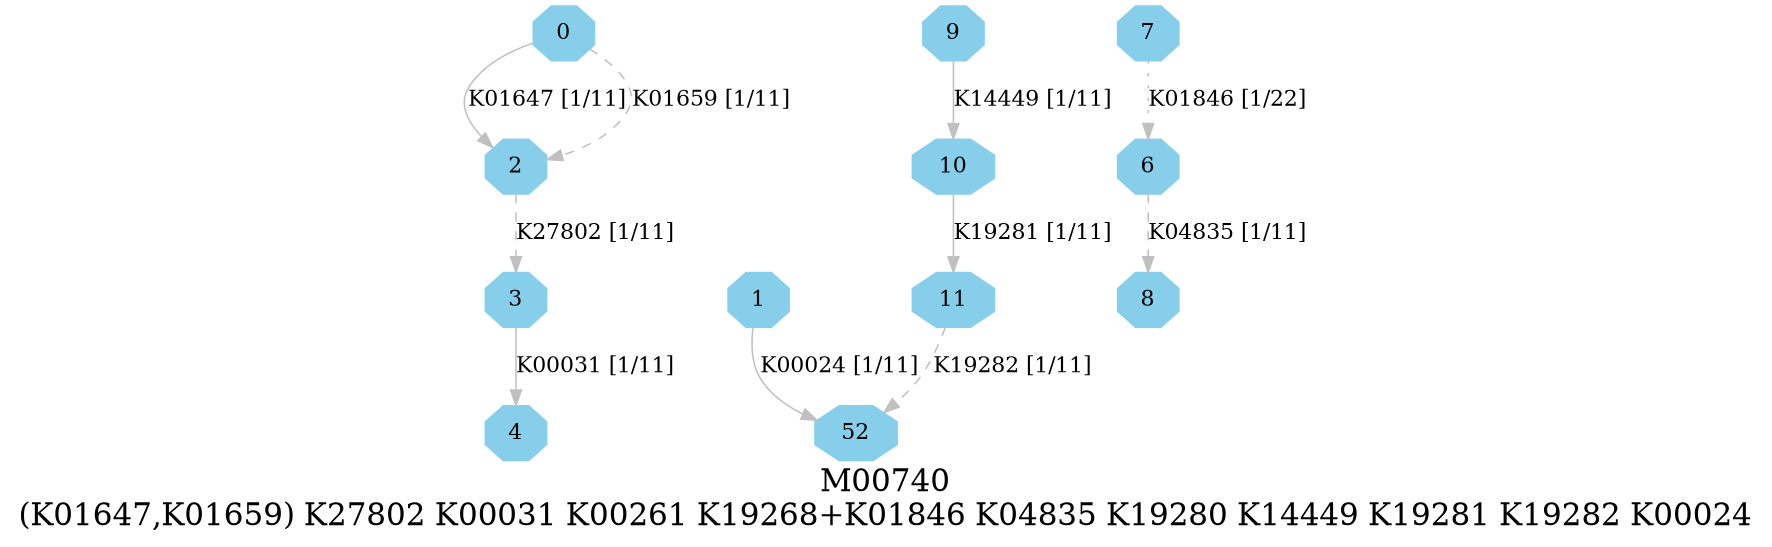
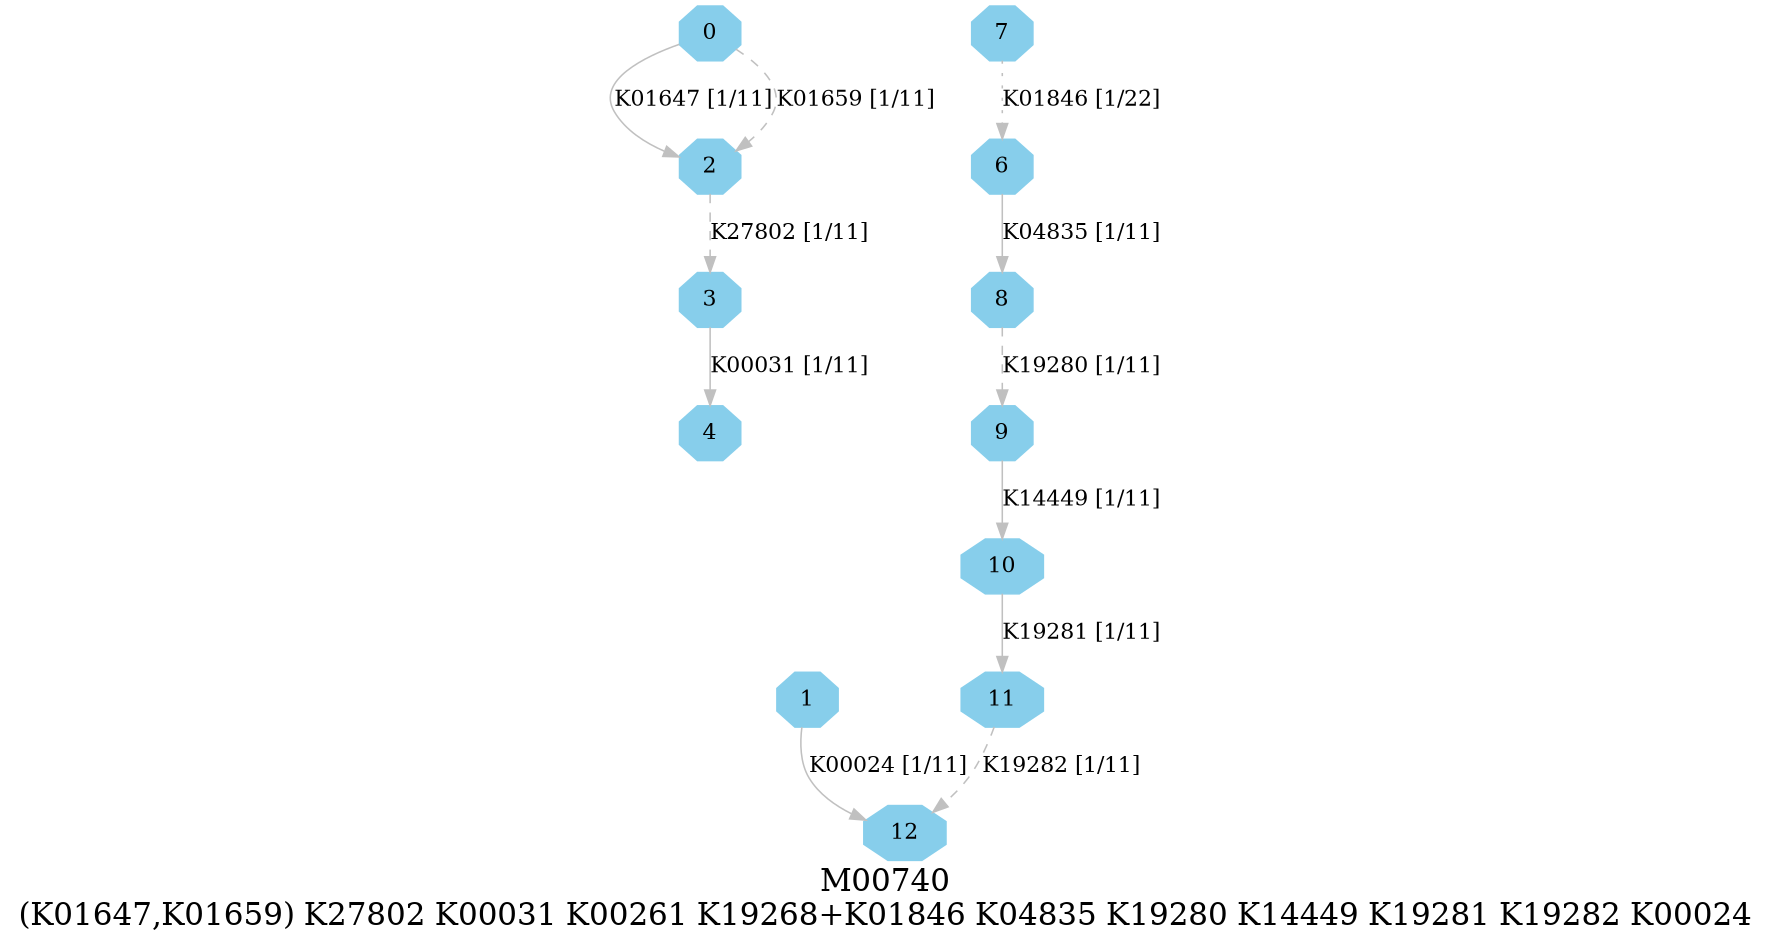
(1148, 225) -> (1002, 225)
none -> (1002, 359)
(856, 433) -> (905, 833)
